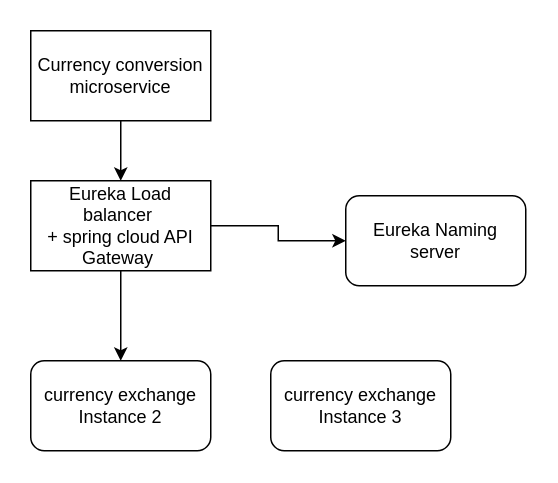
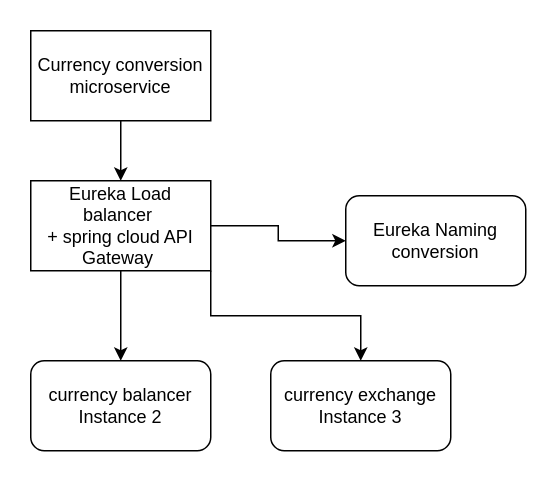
(436, 241) -> (436, 241)
none -> (281, 316)
(121, 406) -> (121, 406)
